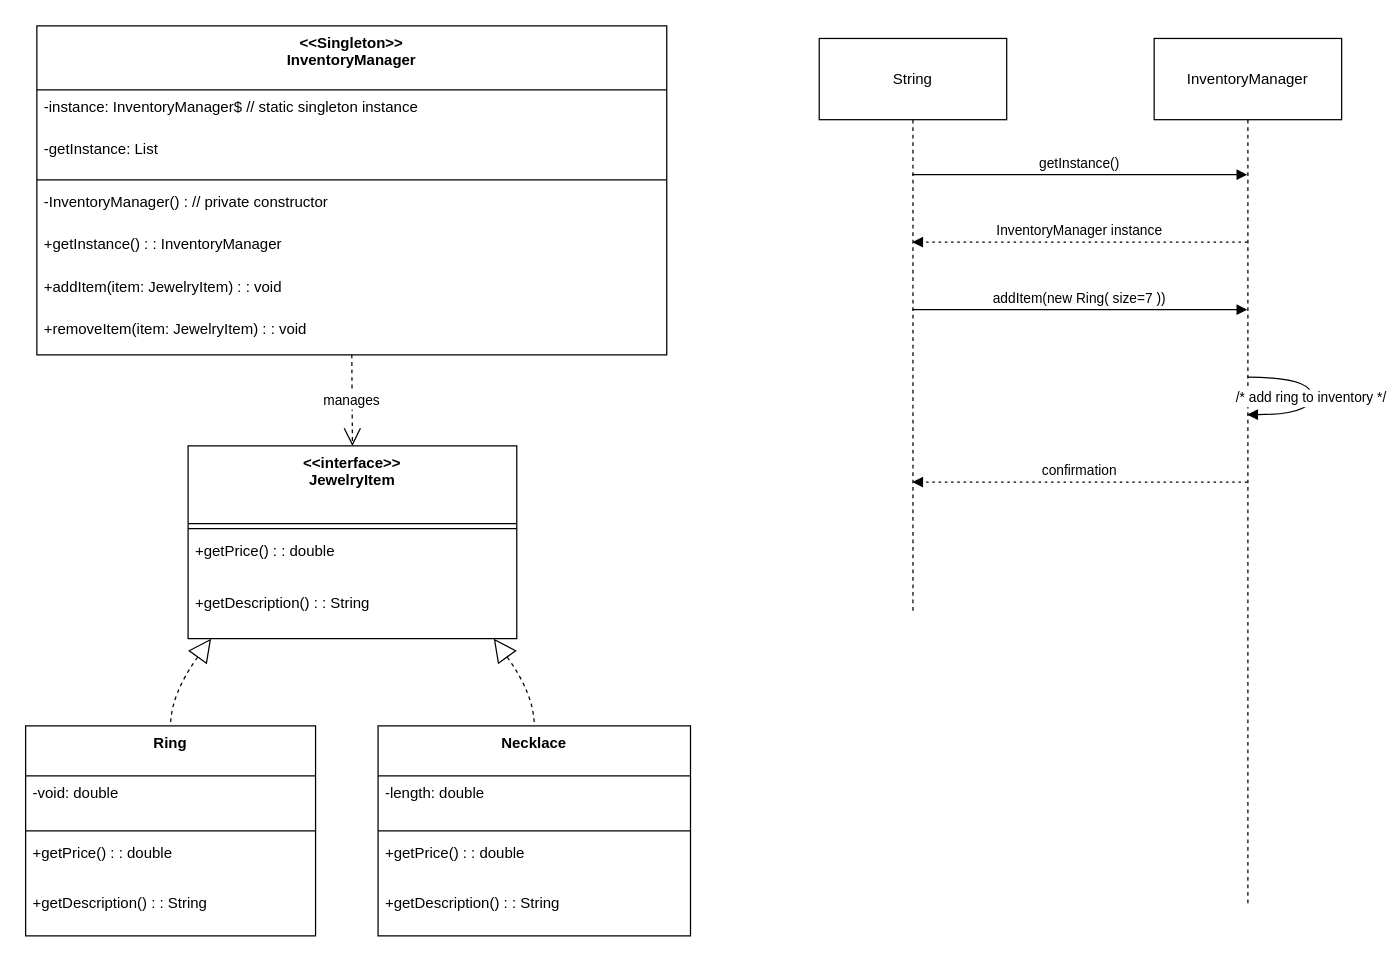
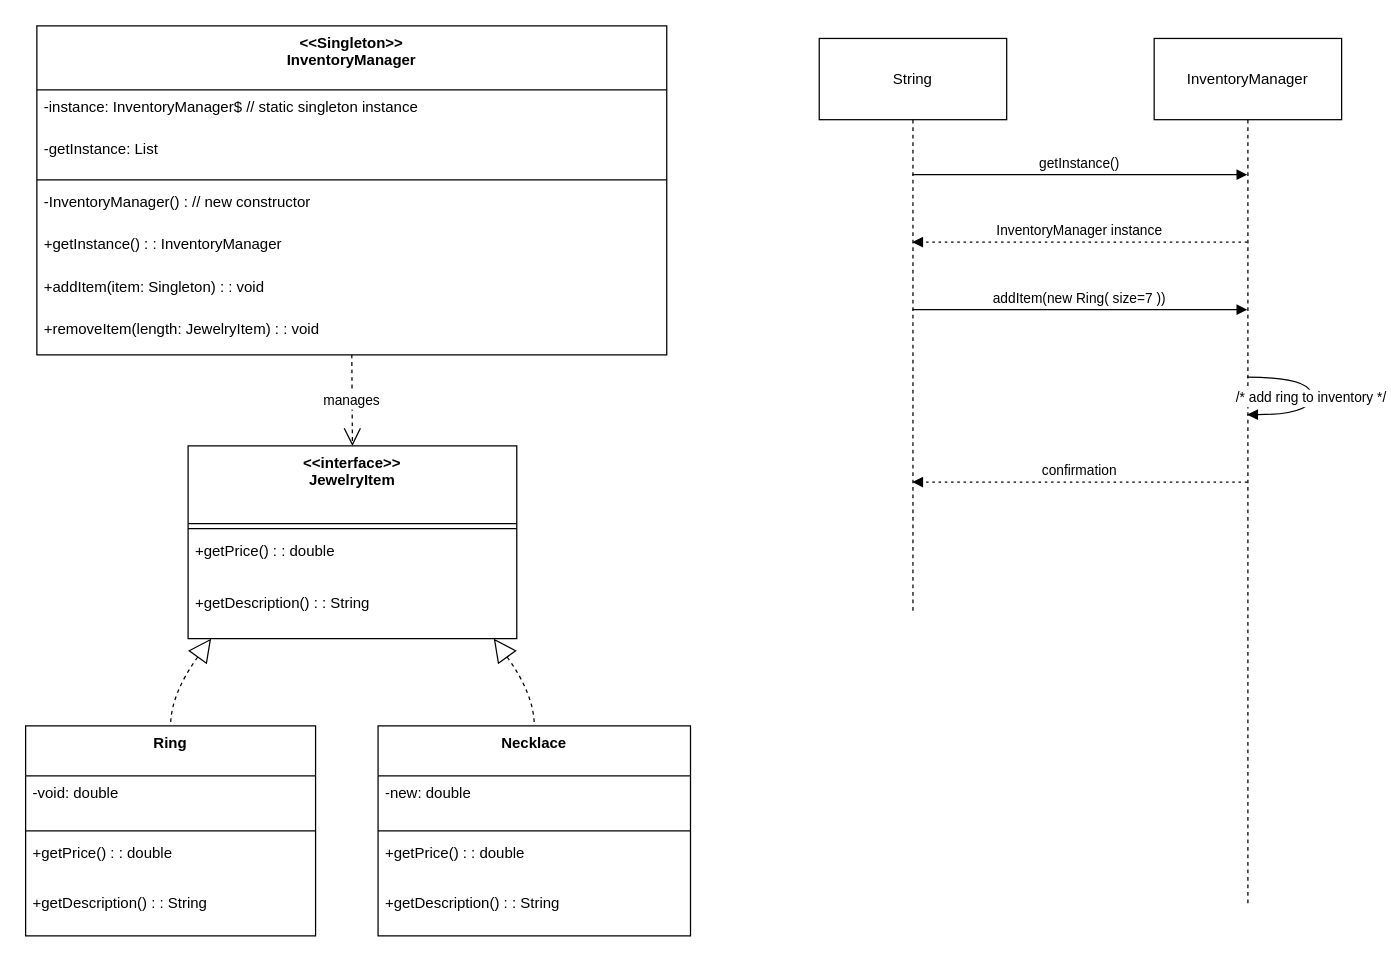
(217, 202) -> (202, 202)
(175, 287) -> (165, 287)
(188, 329) -> (196, 329)
(440, 793) -> (430, 793)
